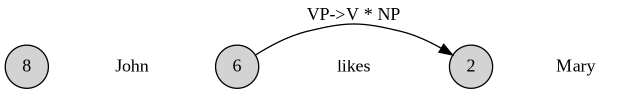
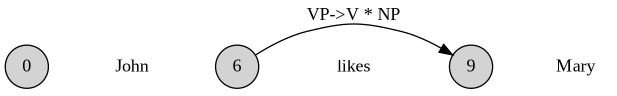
(27, 67) -> (27, 67)
(471, 67) -> (471, 67)
